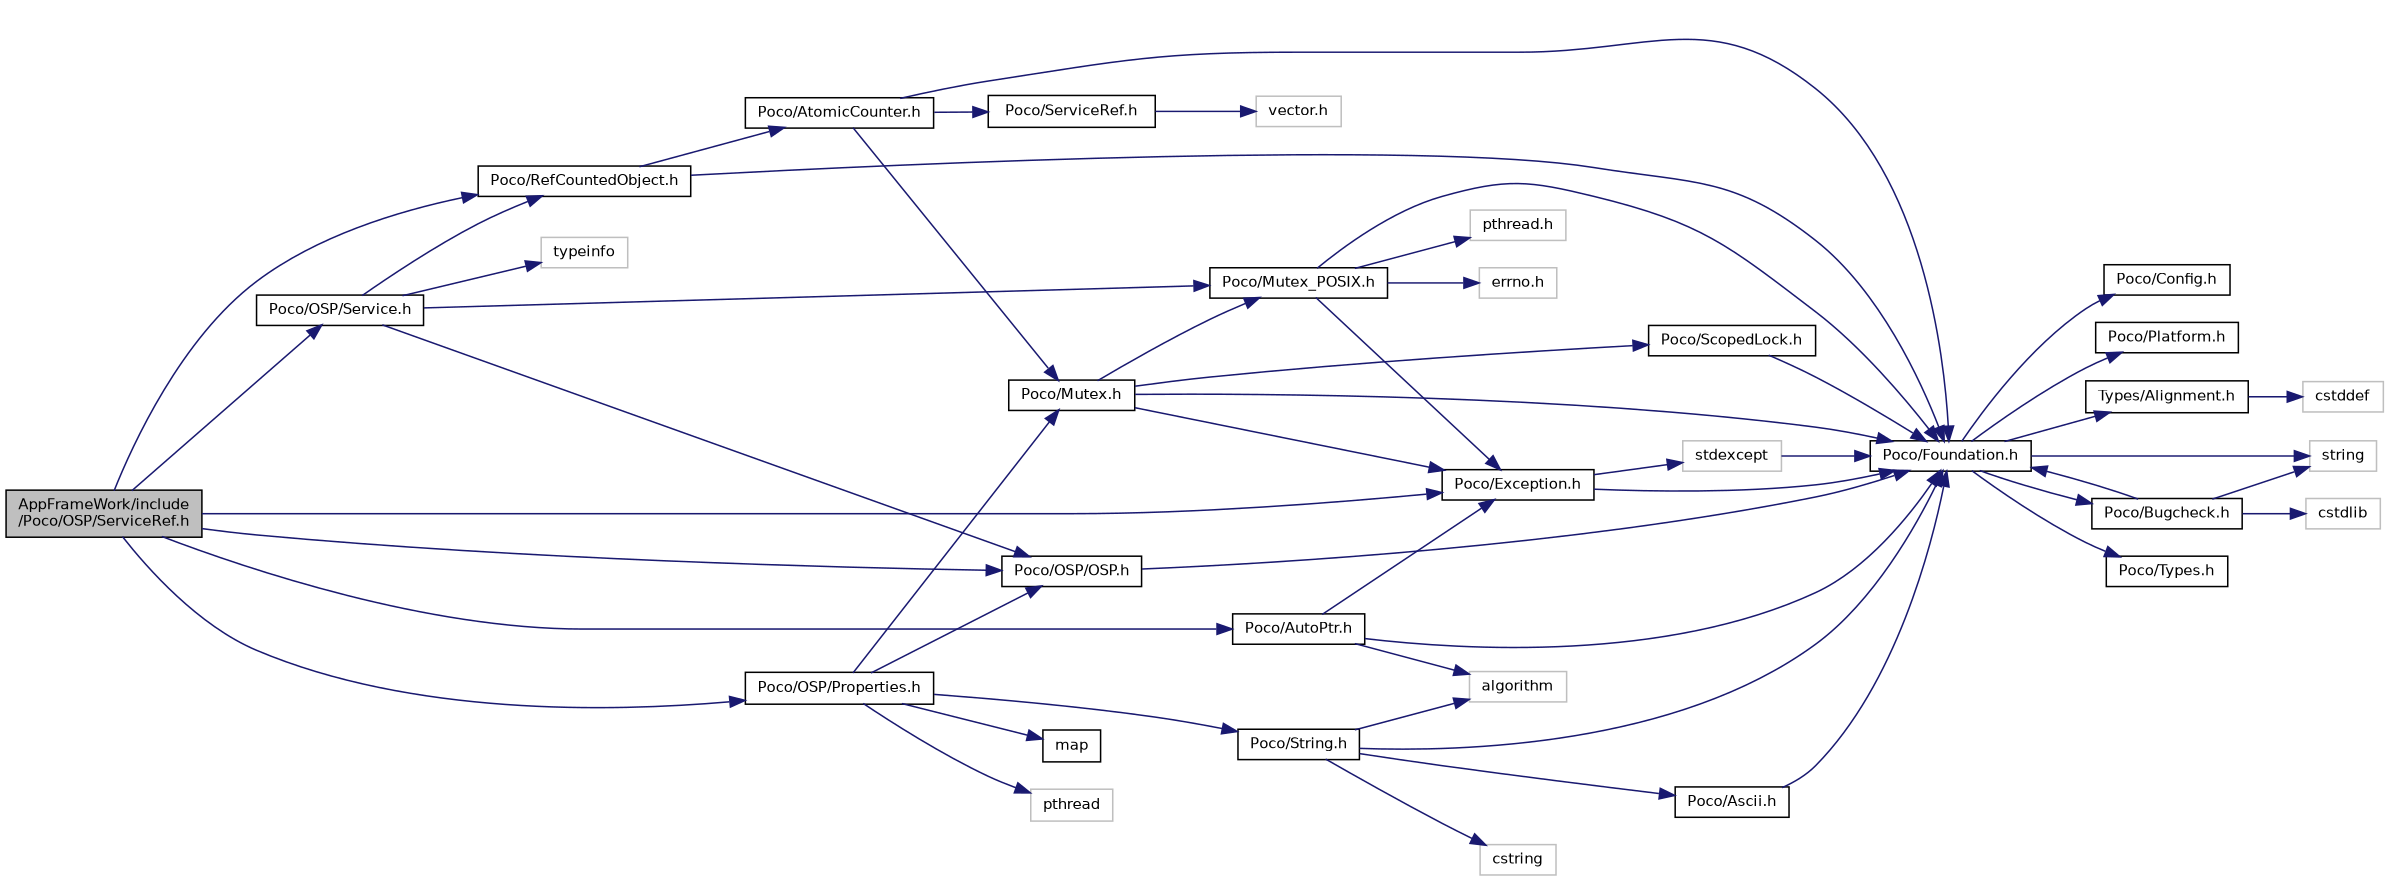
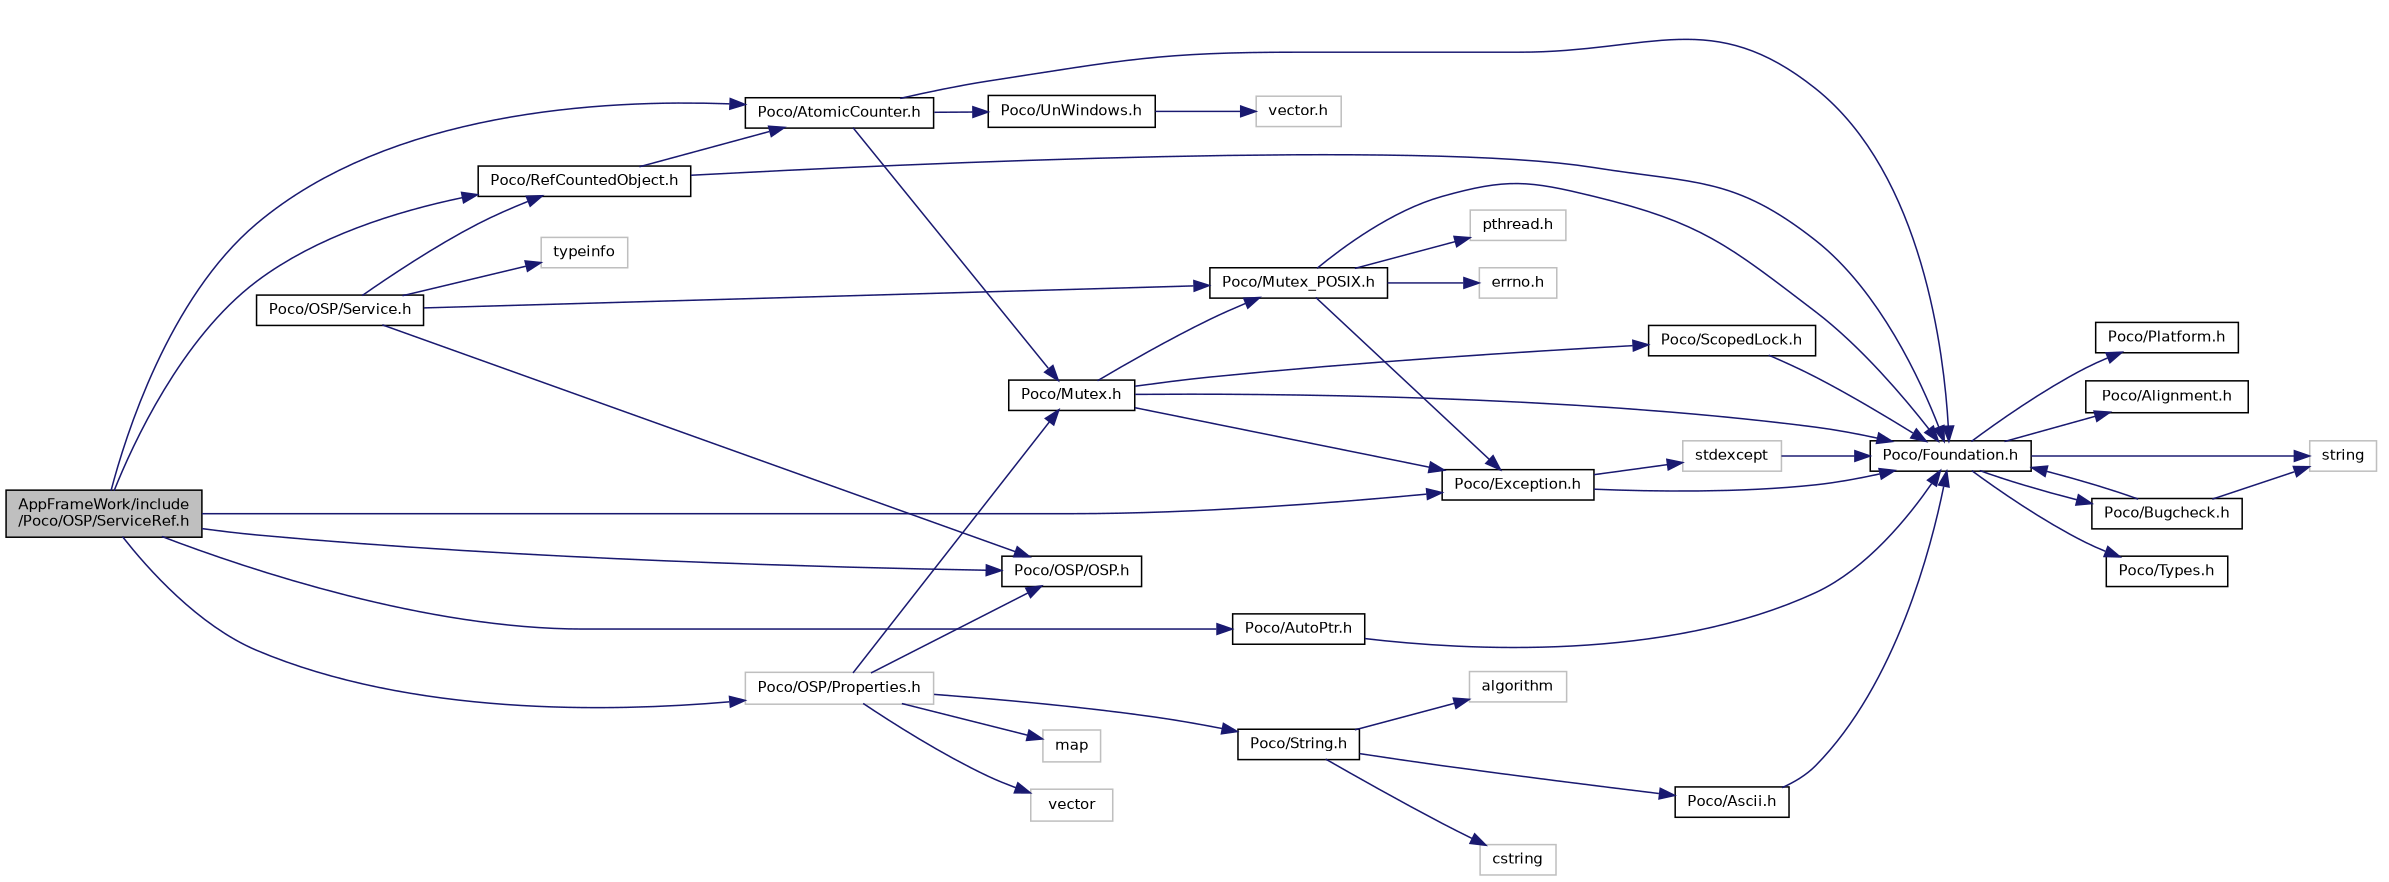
(1072, 111) -> (1072, 111)
(2167, 280) -> none
(2167, 397) -> (2167, 397)
(2343, 397) -> none
(221, 413) -> (337, 173)
(2343, 514) -> none
(1521, 541) -> none
(1398, 564) -> none
(1405, 657) -> none
(839, 688) -> (839, 688)
(1694, 706) -> none
(1072, 746) -> (1072, 746)
(1072, 805) -> (1072, 805)
